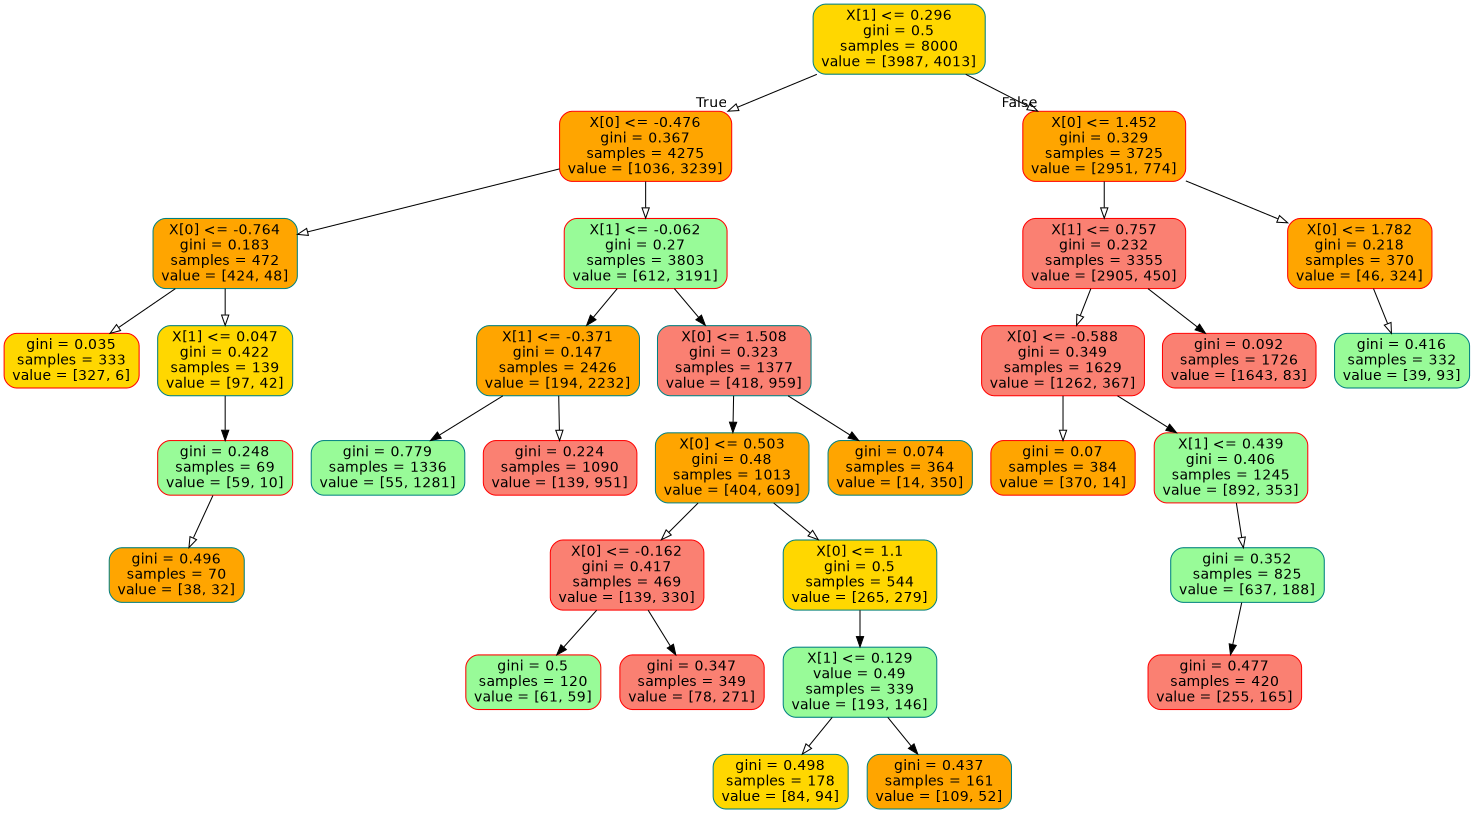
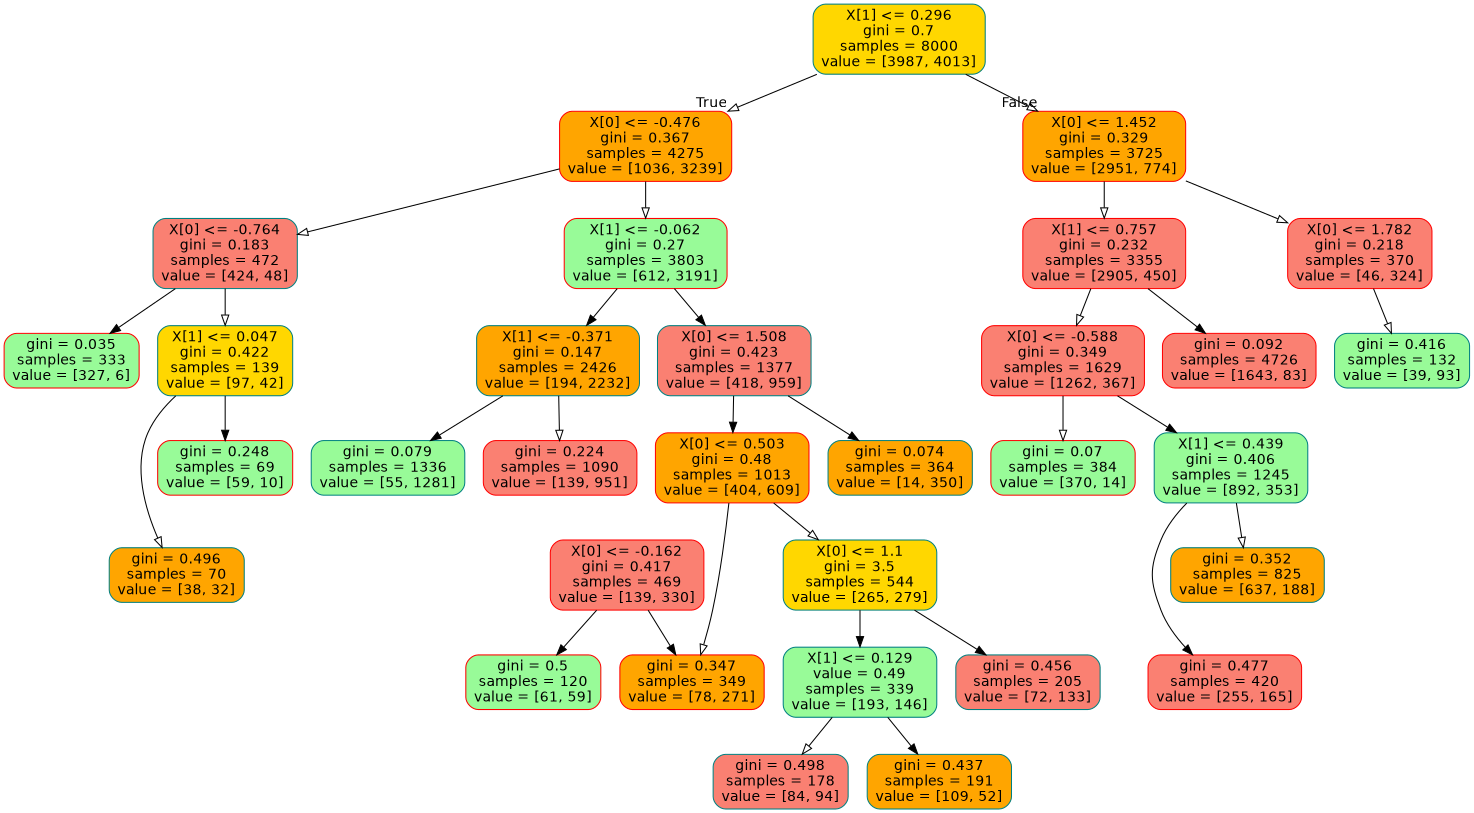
(899, 39) -> (899, 39)
(225, 254) -> (225, 254)
(1360, 254) -> (1360, 254)
(147, 308) -> (147, 308)
(72, 361) -> (72, 361)
(734, 361) -> (734, 361)
(1239, 361) -> (1239, 361)
(1402, 361) -> (1402, 361)
(388, 468) -> (388, 468)
(732, 468) -> (732, 468)
(1063, 468) -> (1063, 468)
(1231, 468) -> (1231, 468)
(203, 517) -> (141, 463)
(683, 518) -> (719, 574)
(860, 575) -> (860, 575)
(1247, 575) -> (1247, 575)
(1237, 624) -> (1152, 575)
(692, 682) -> (692, 682)
none -> (1028, 682)
(781, 782) -> (781, 782)
(939, 782) -> (939, 782)
